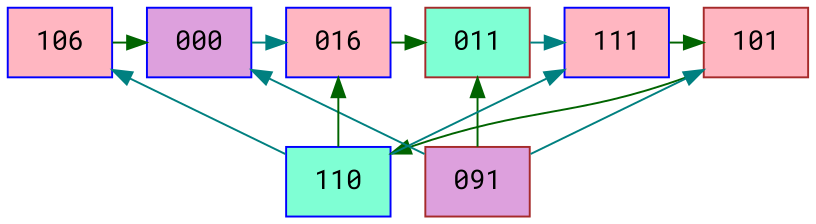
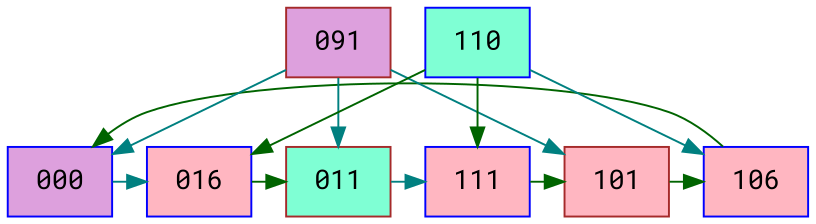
(557, 111) -> (677, 182)
(465, 118) -> (478, 99)
(478, 122) -> (338, 99)
